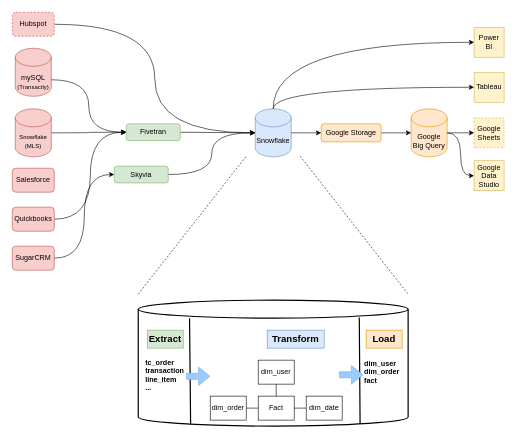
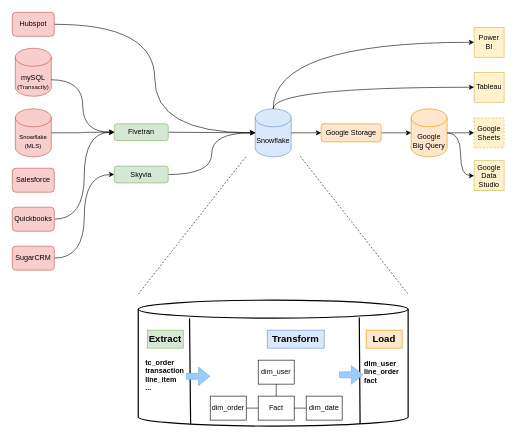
(33, 24) -> (33, 24)
(153, 132) -> (141, 132)
(382, 372) -> (383, 372)
